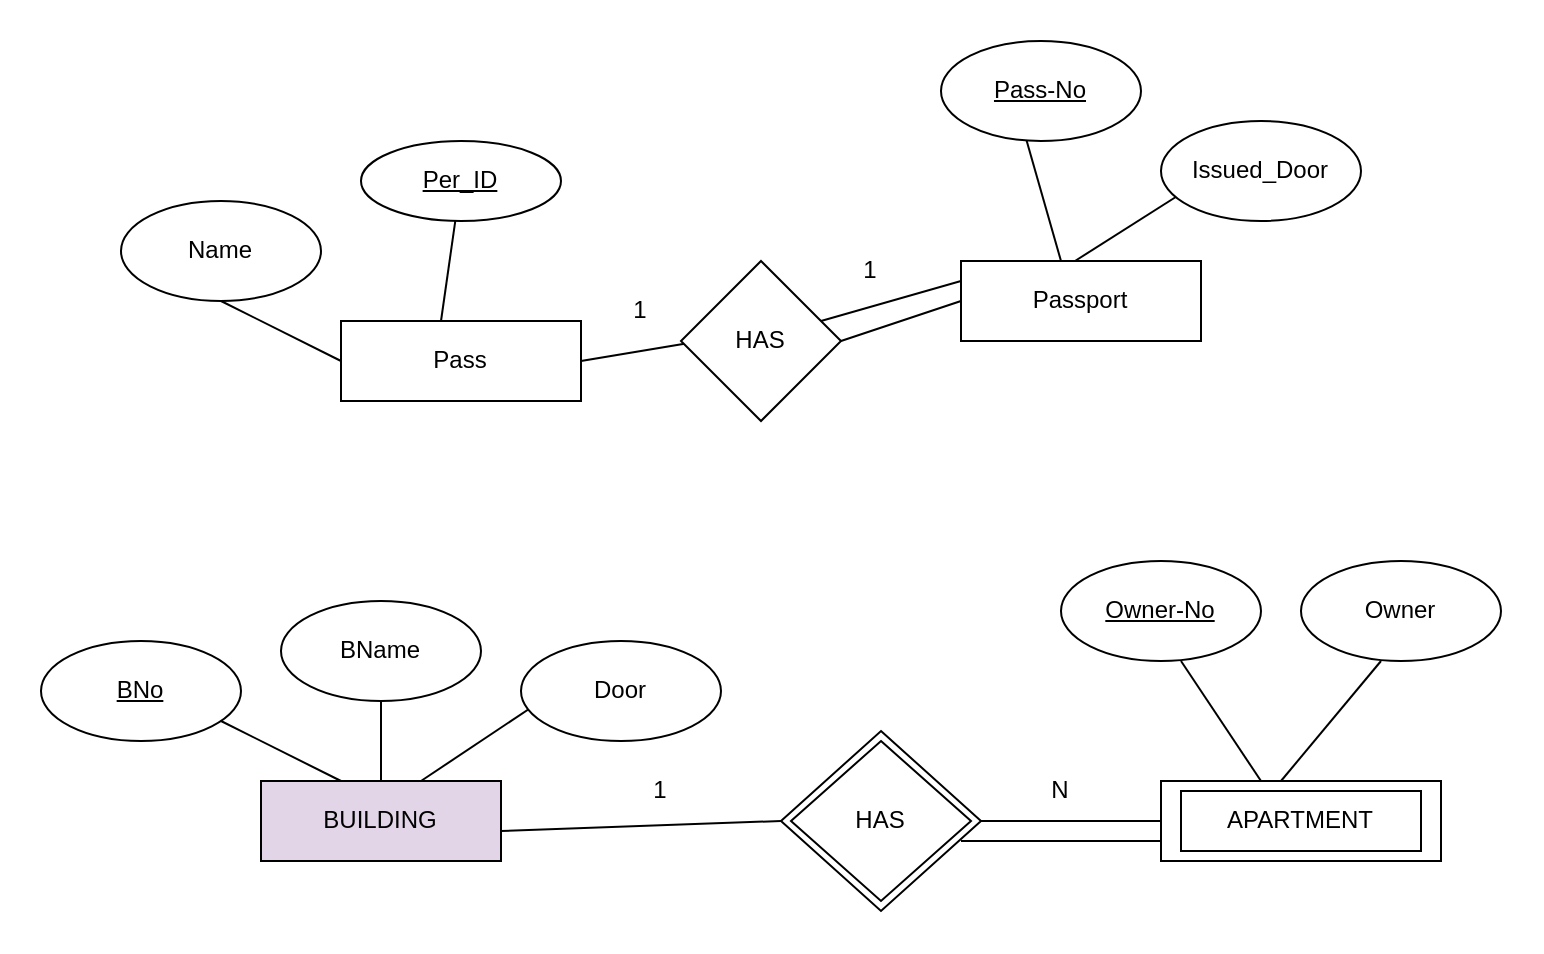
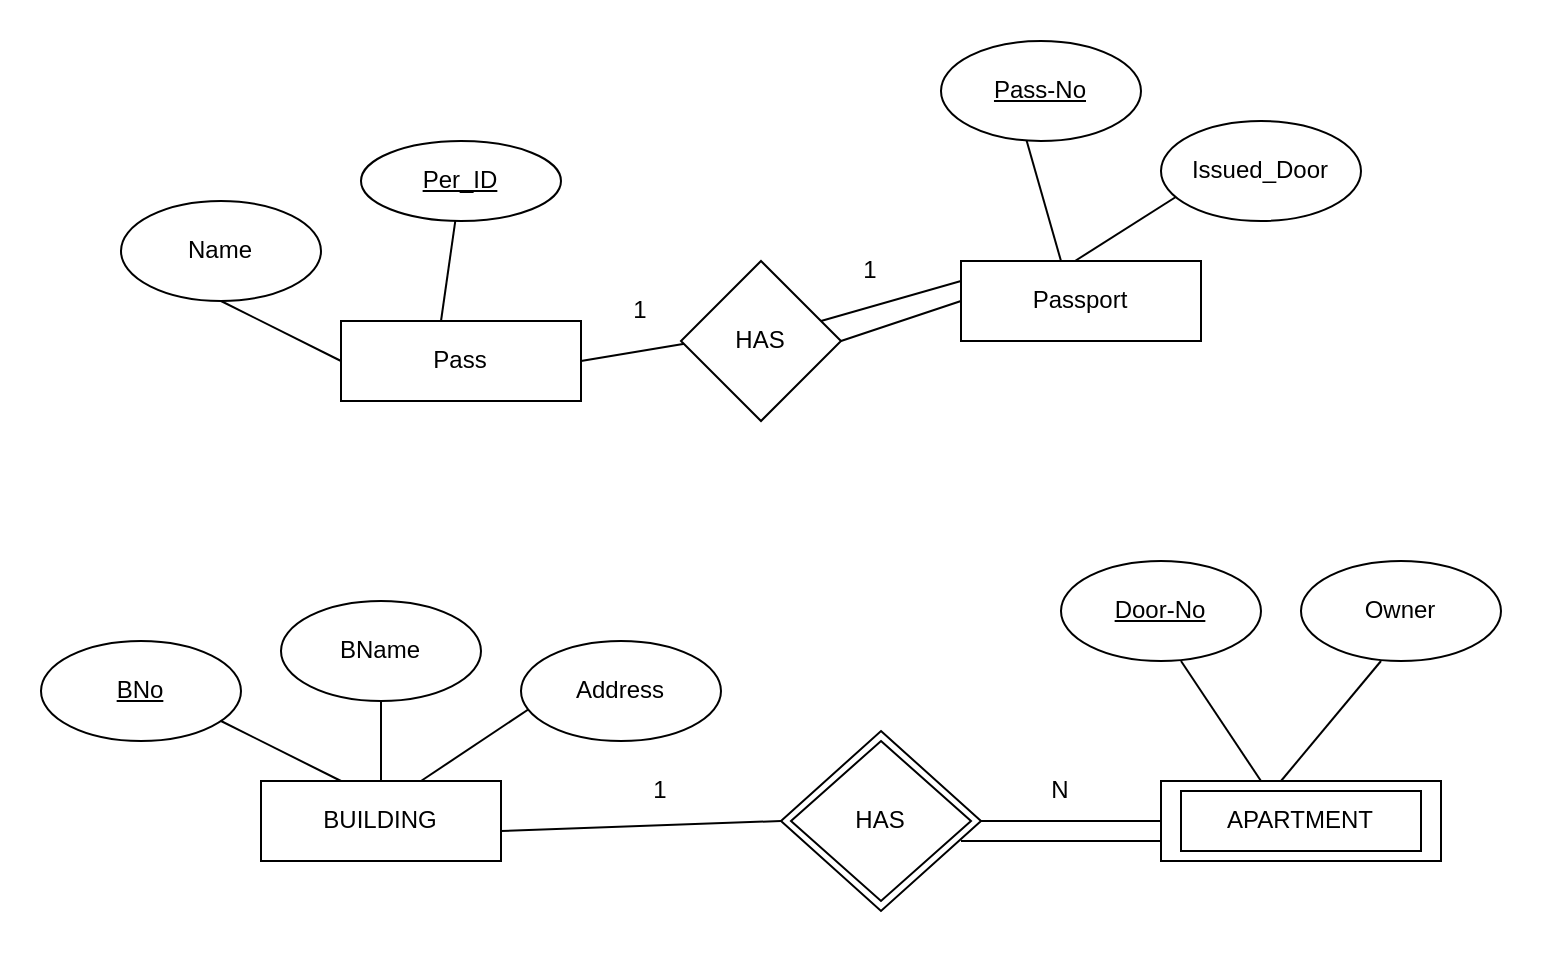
(1161, 611) -> (1161, 611)
(621, 691) -> (621, 691)
(381, 821) -> (381, 821)
